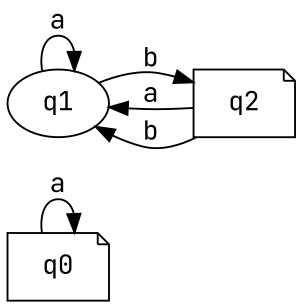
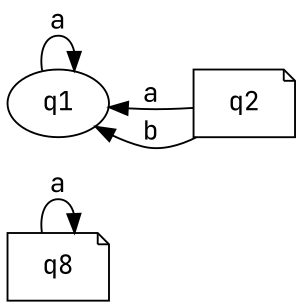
(136, 73) -> none
(58, 267) -> (58, 267)
